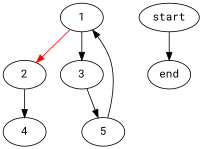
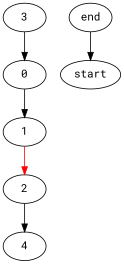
(82, 42) -> none
(169, 42) -> (91, 42)
(103, 132) -> (25, 75)
